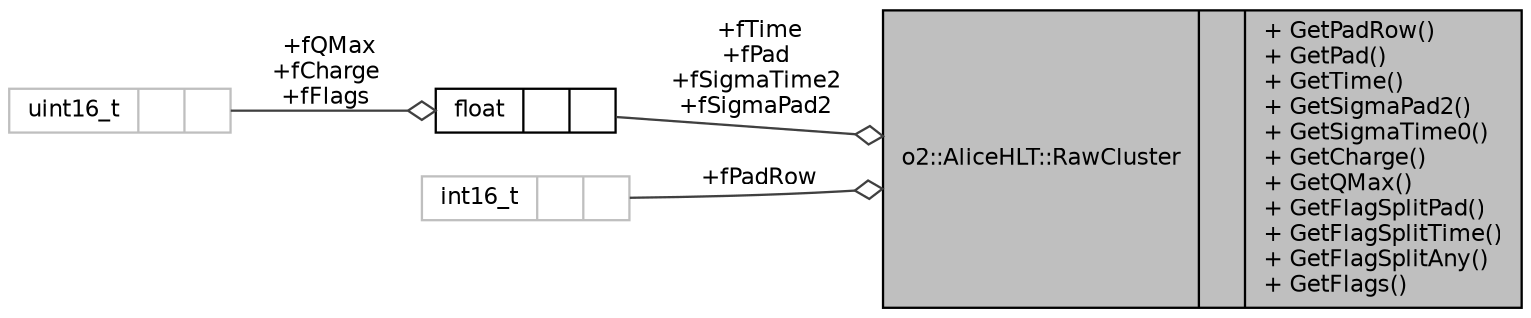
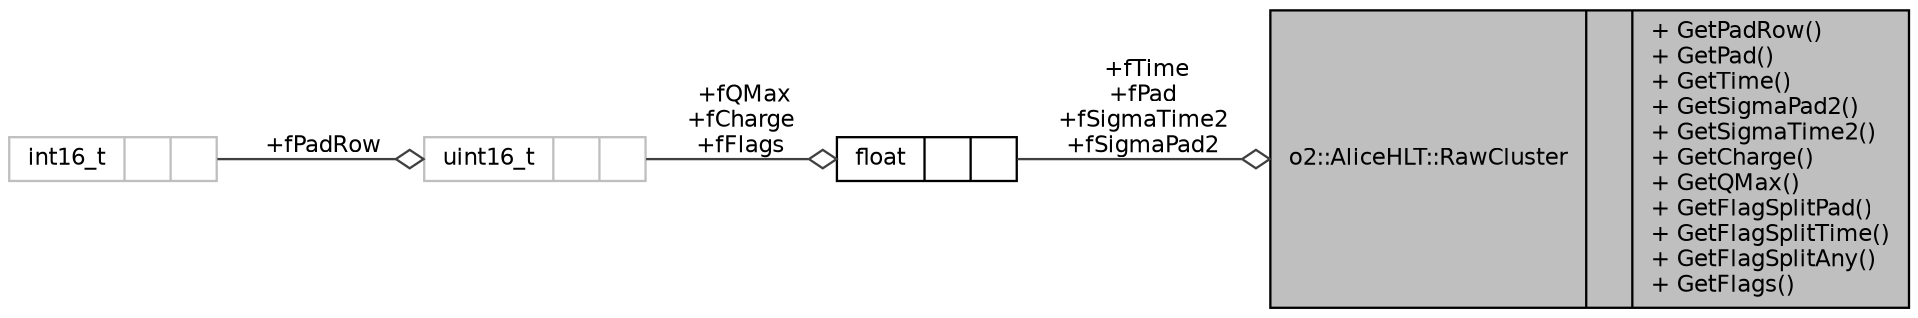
(1376, 133) -> (1764, 133)
(742, 195) -> (307, 159)
